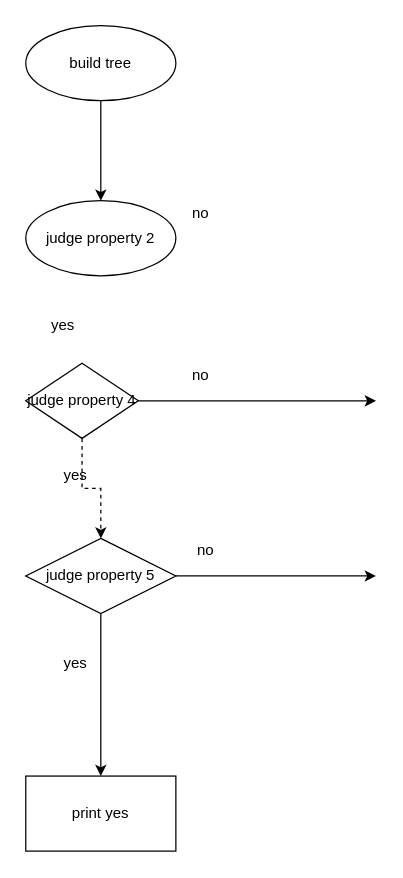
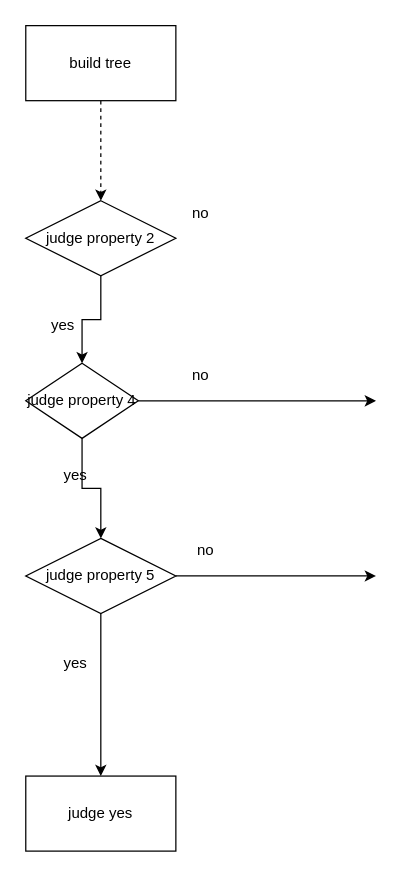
(101, 63) -> (101, 63)
(101, 147) -> (101, 147)
(101, 238) -> (101, 238)
none -> (95, 319)
(88, 488) -> (88, 488)
(101, 813) -> (101, 813)
